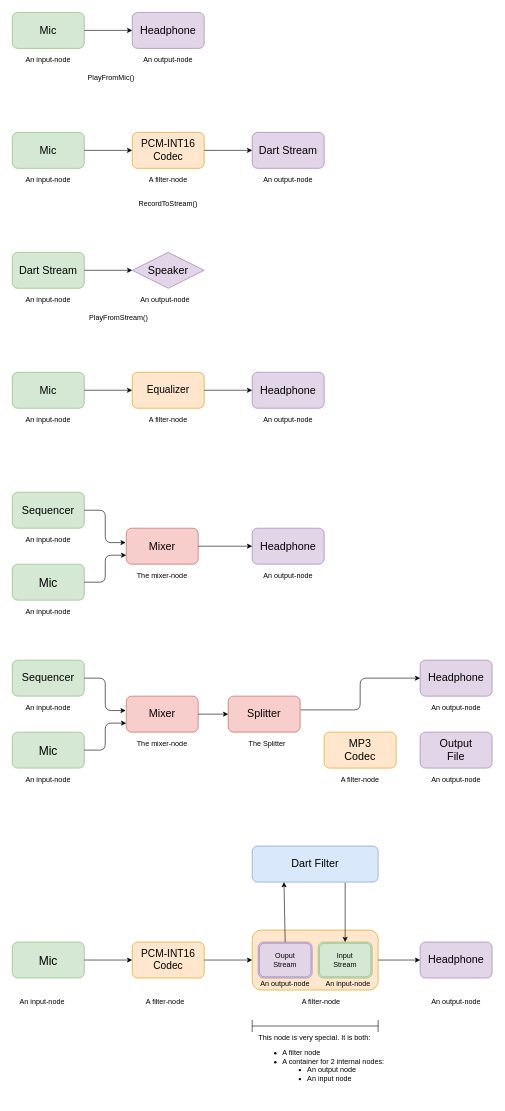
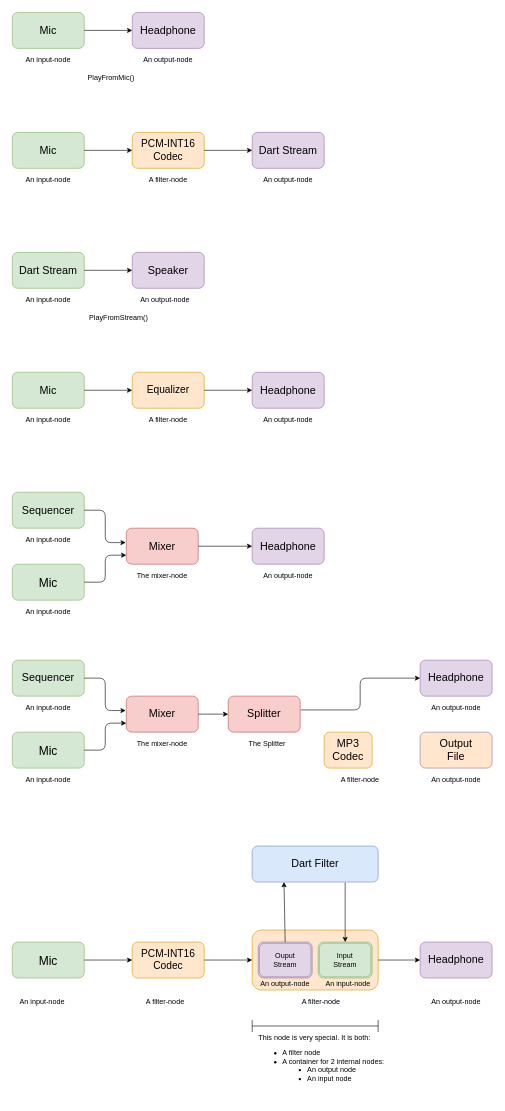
(168, 204) -> none
(168, 270) -> (168, 270)
(360, 750) -> (348, 750)
(456, 750) -> (456, 750)
